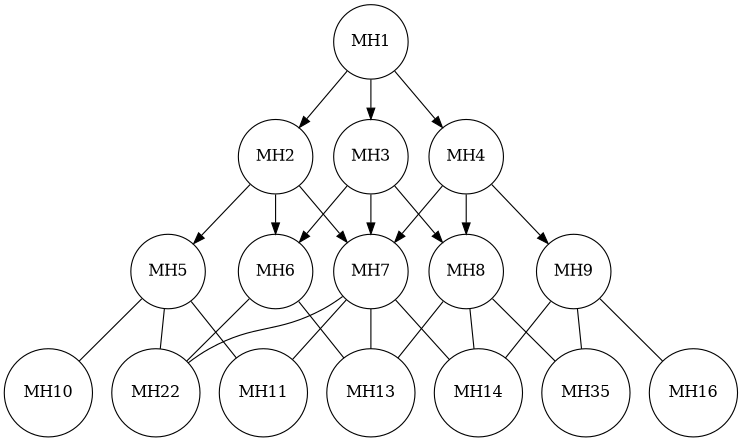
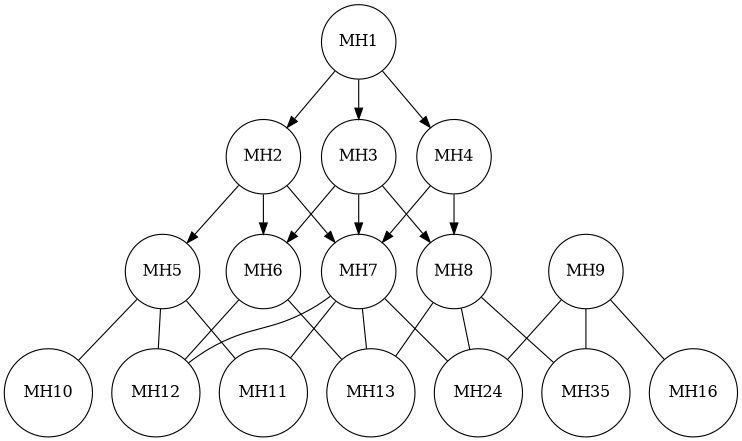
(516, 210) -> none
(156, 393) -> (156, 393)
(478, 393) -> (478, 393)
